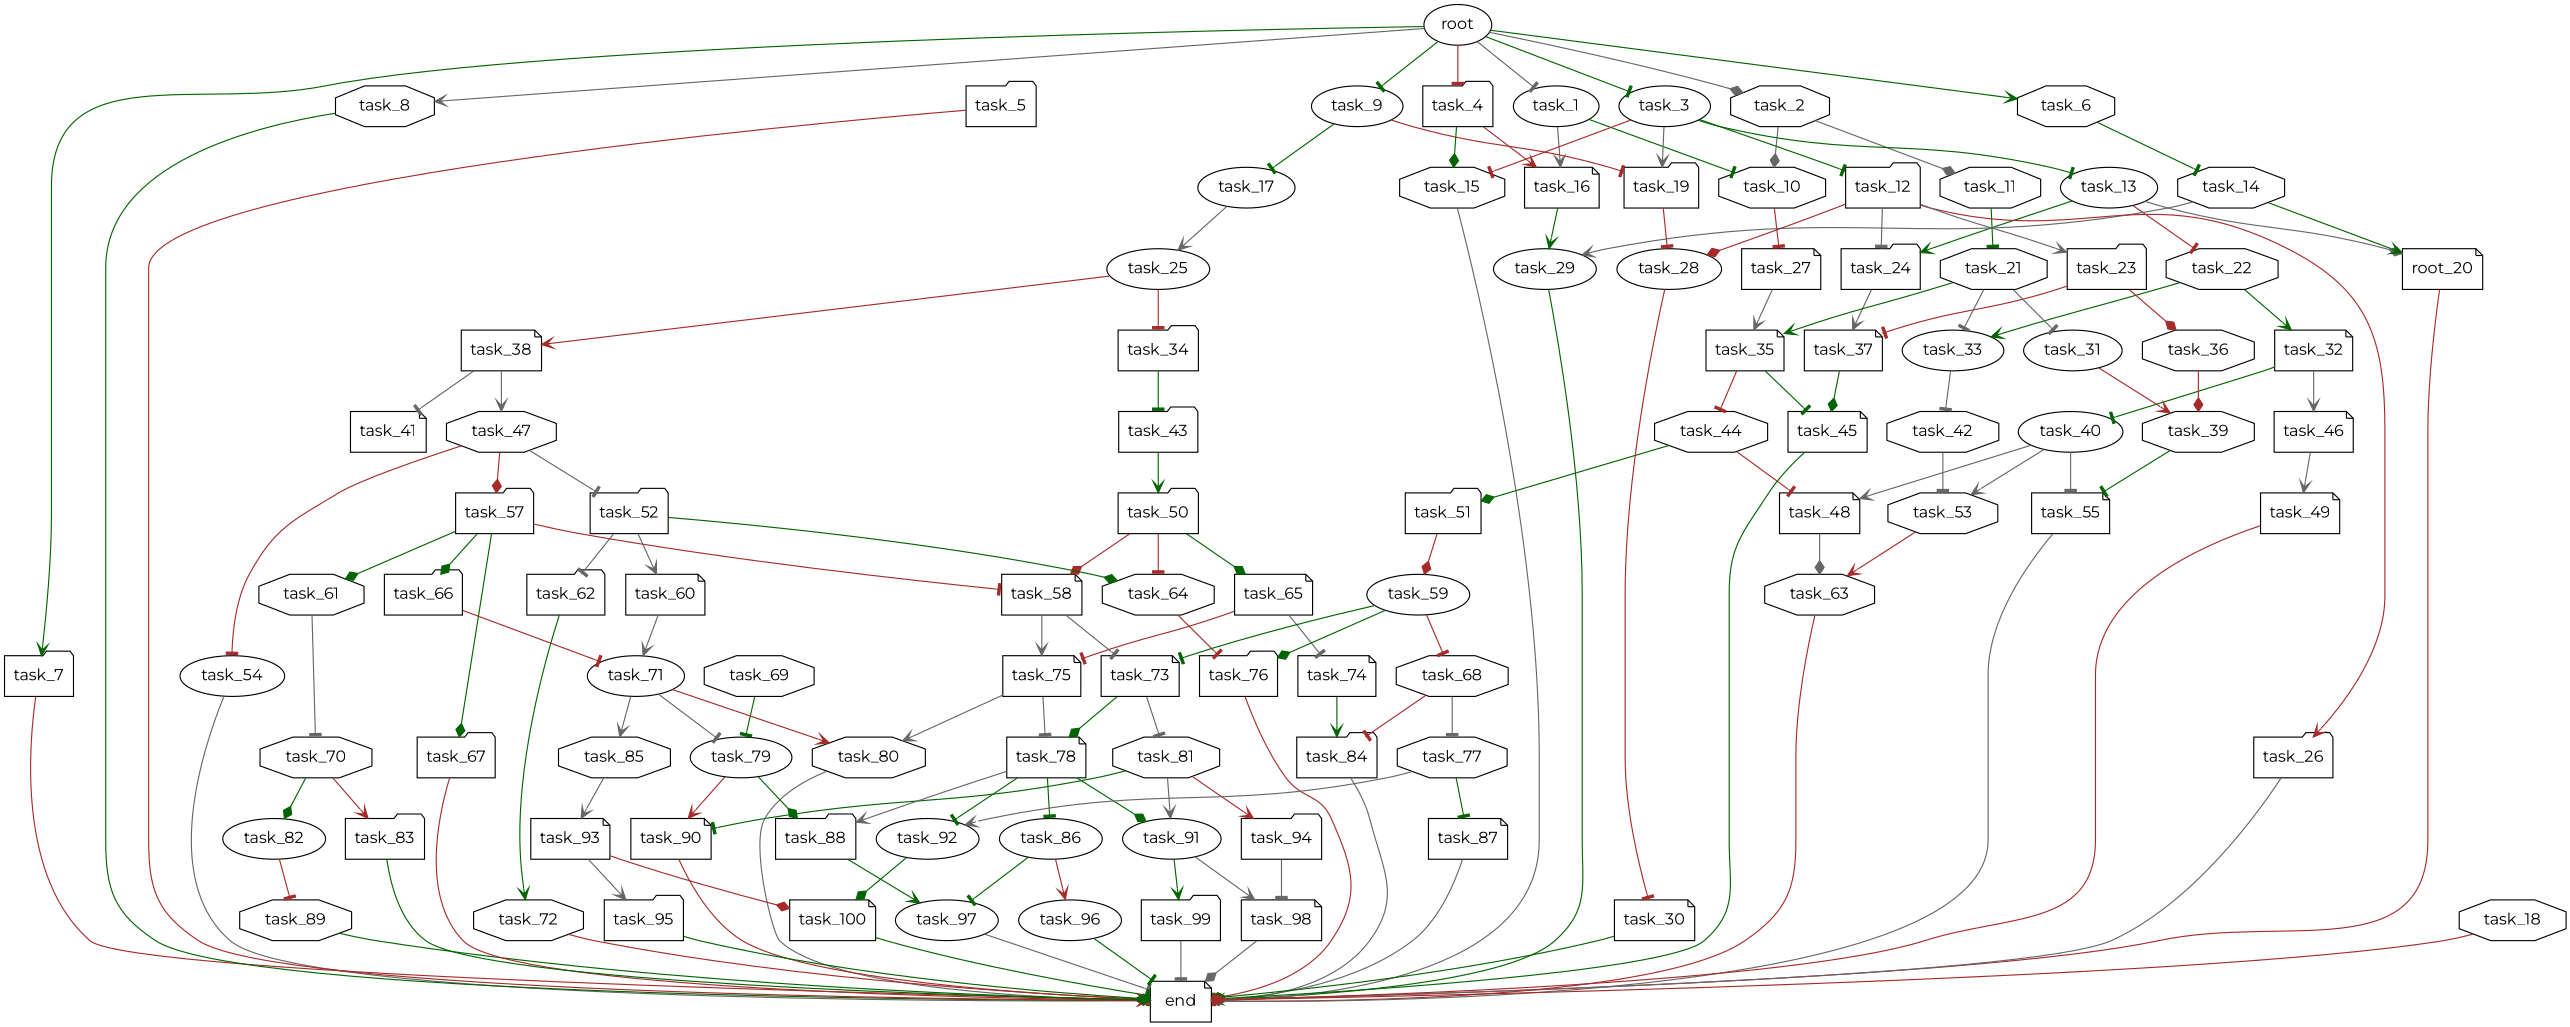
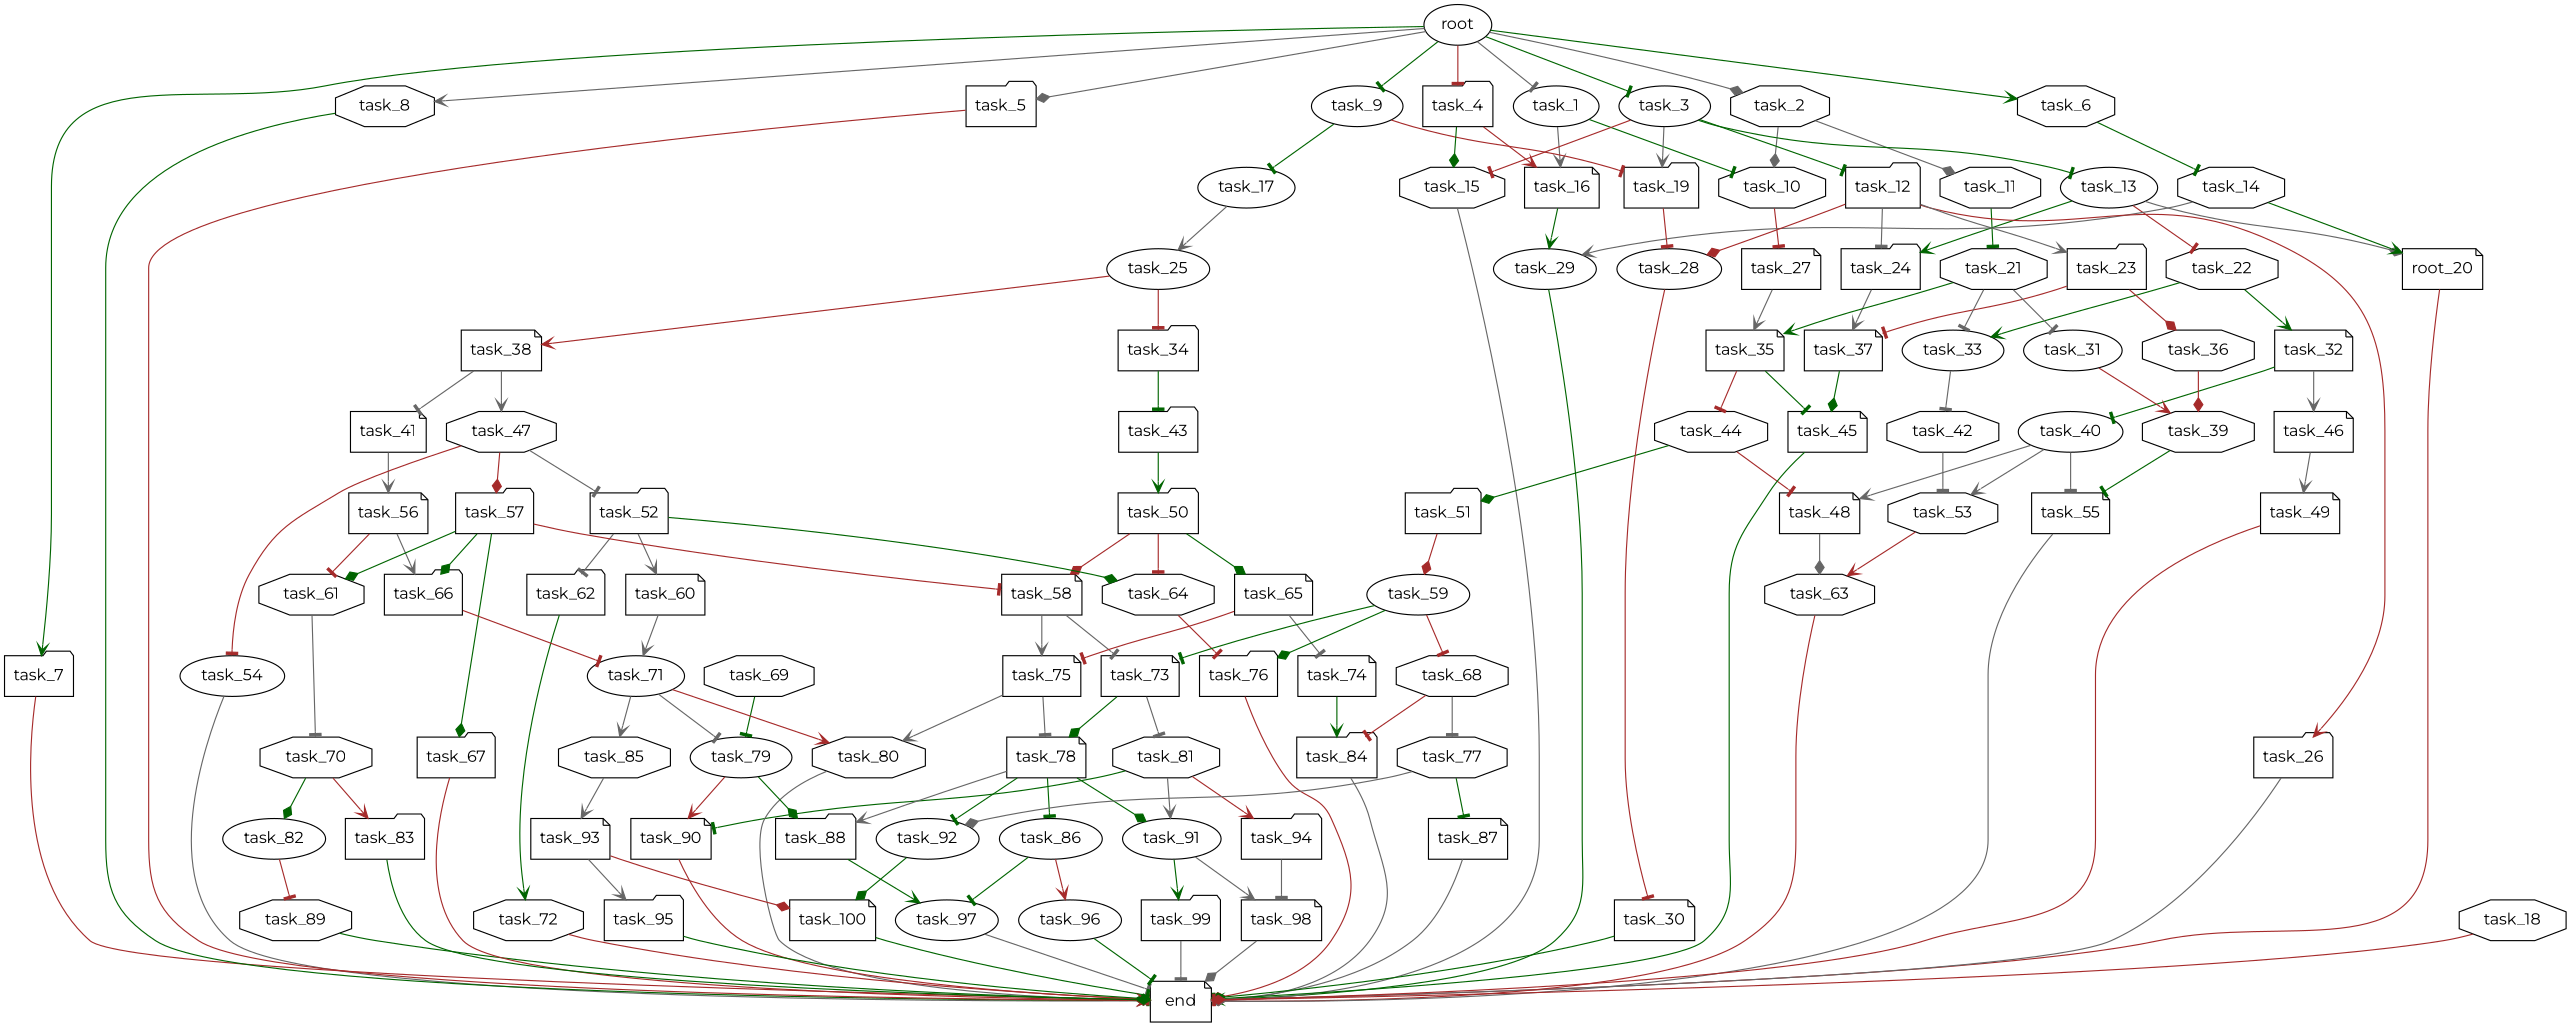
none -> (1238, 64)
none -> (388, 513)
(1195, 797) -> (1195, 797)
